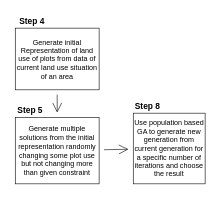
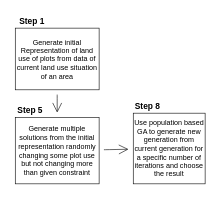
(32, 21) -> (32, 21)
